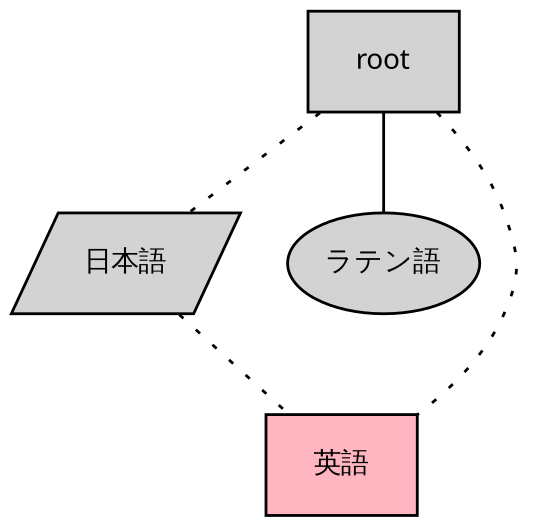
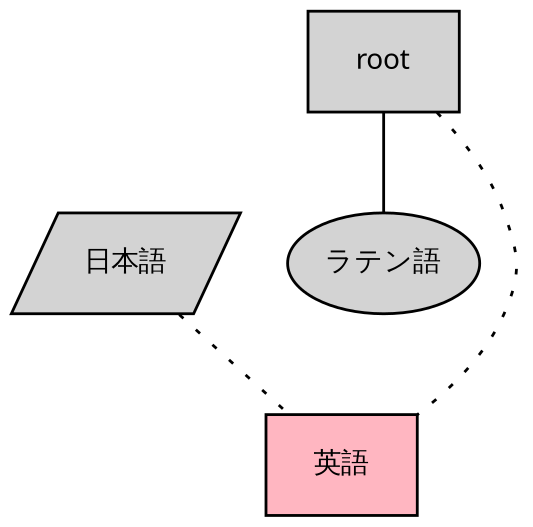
(254, 163) -> none
